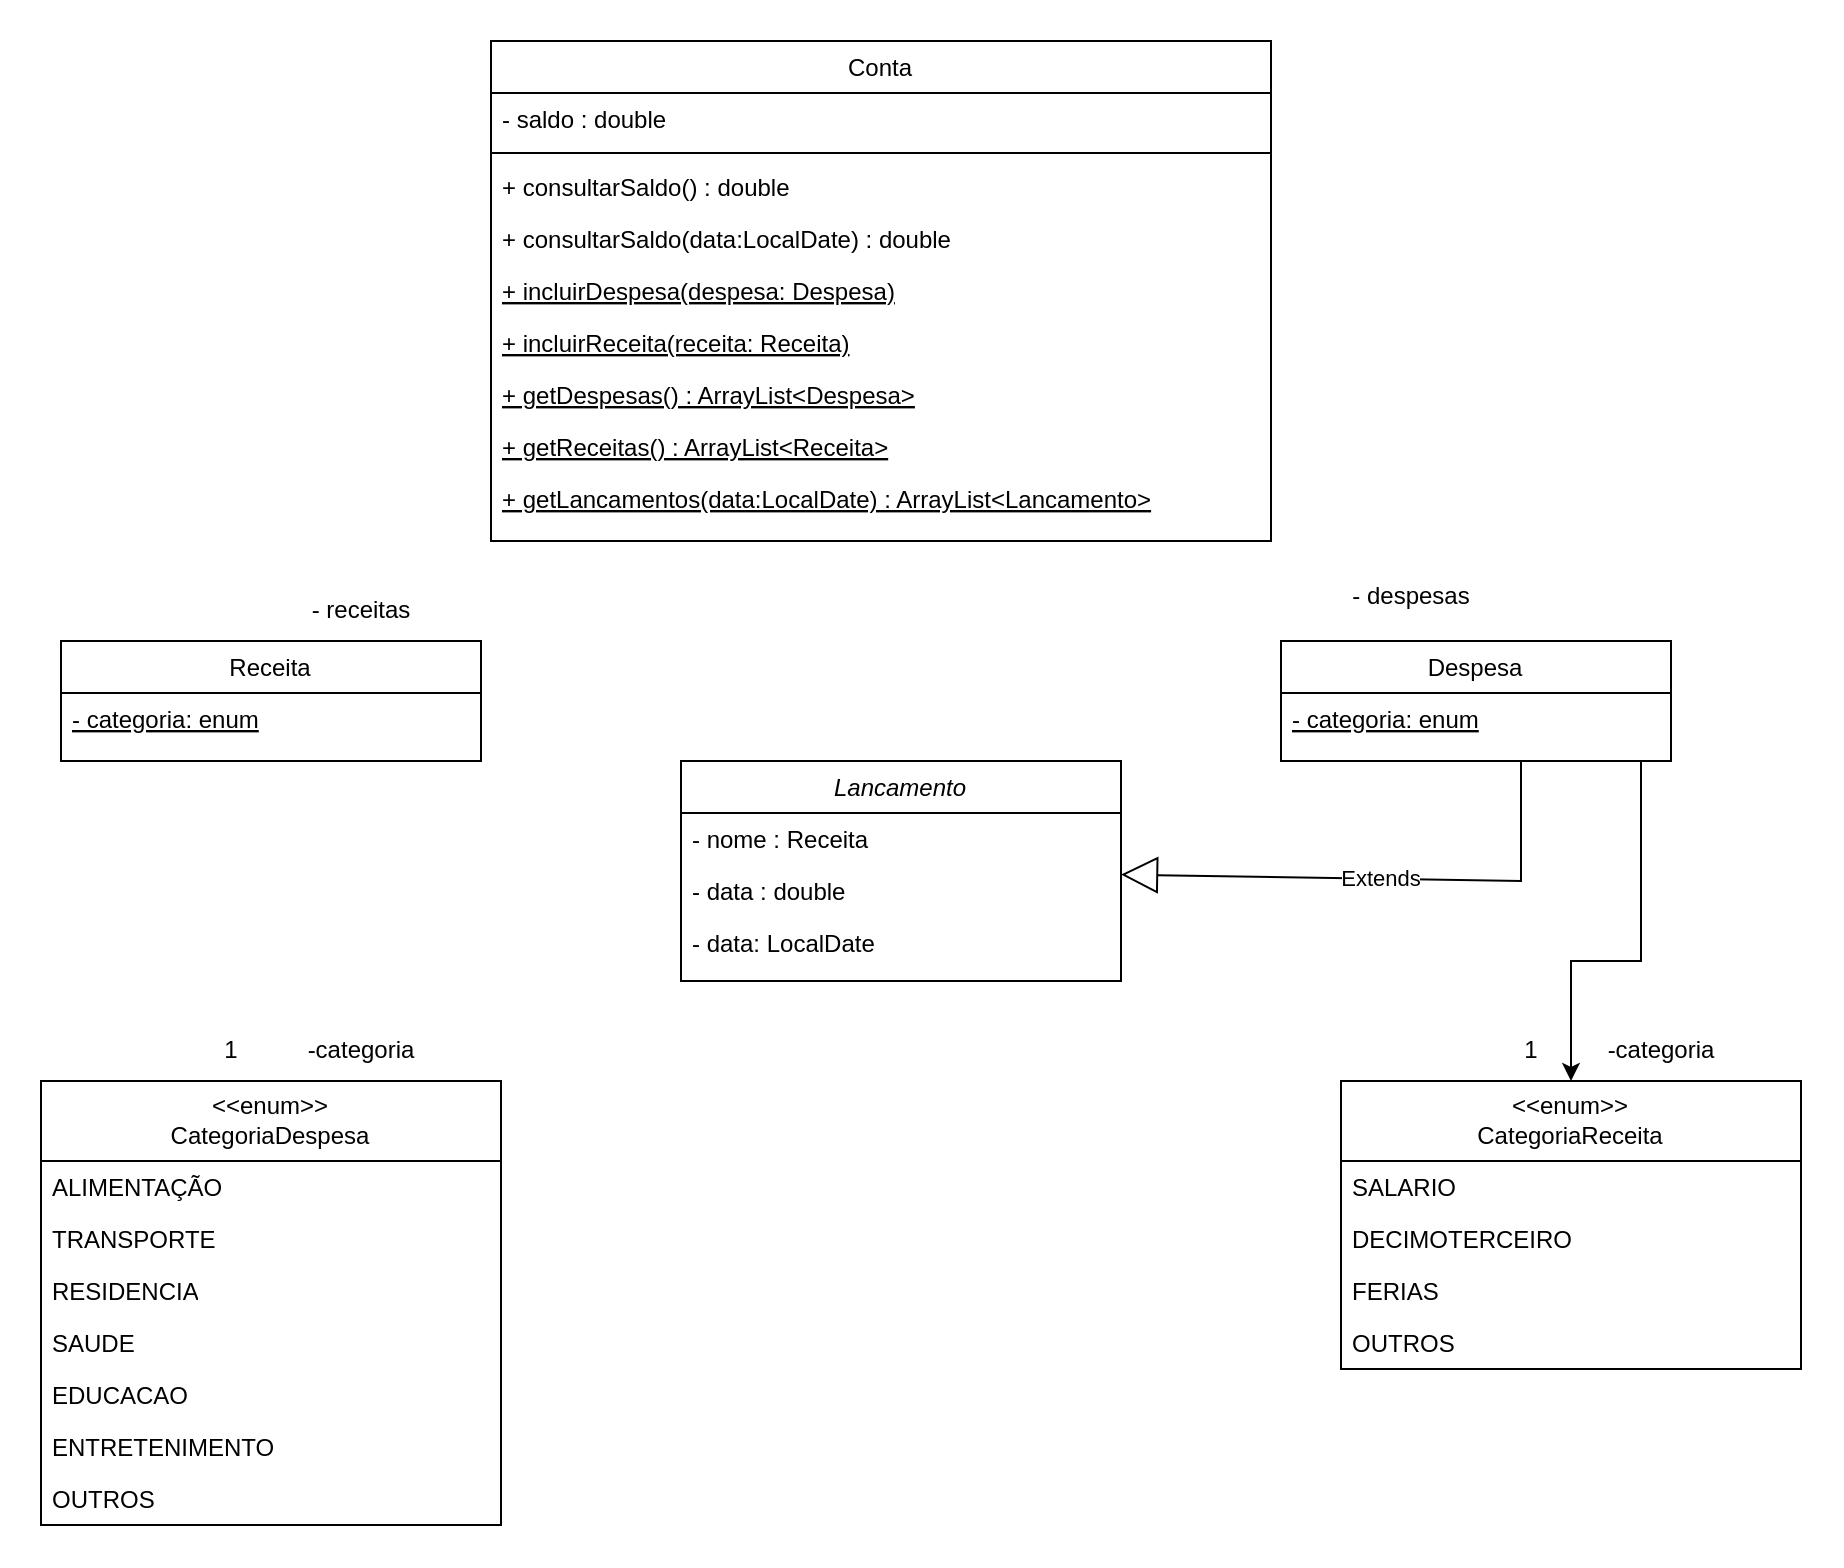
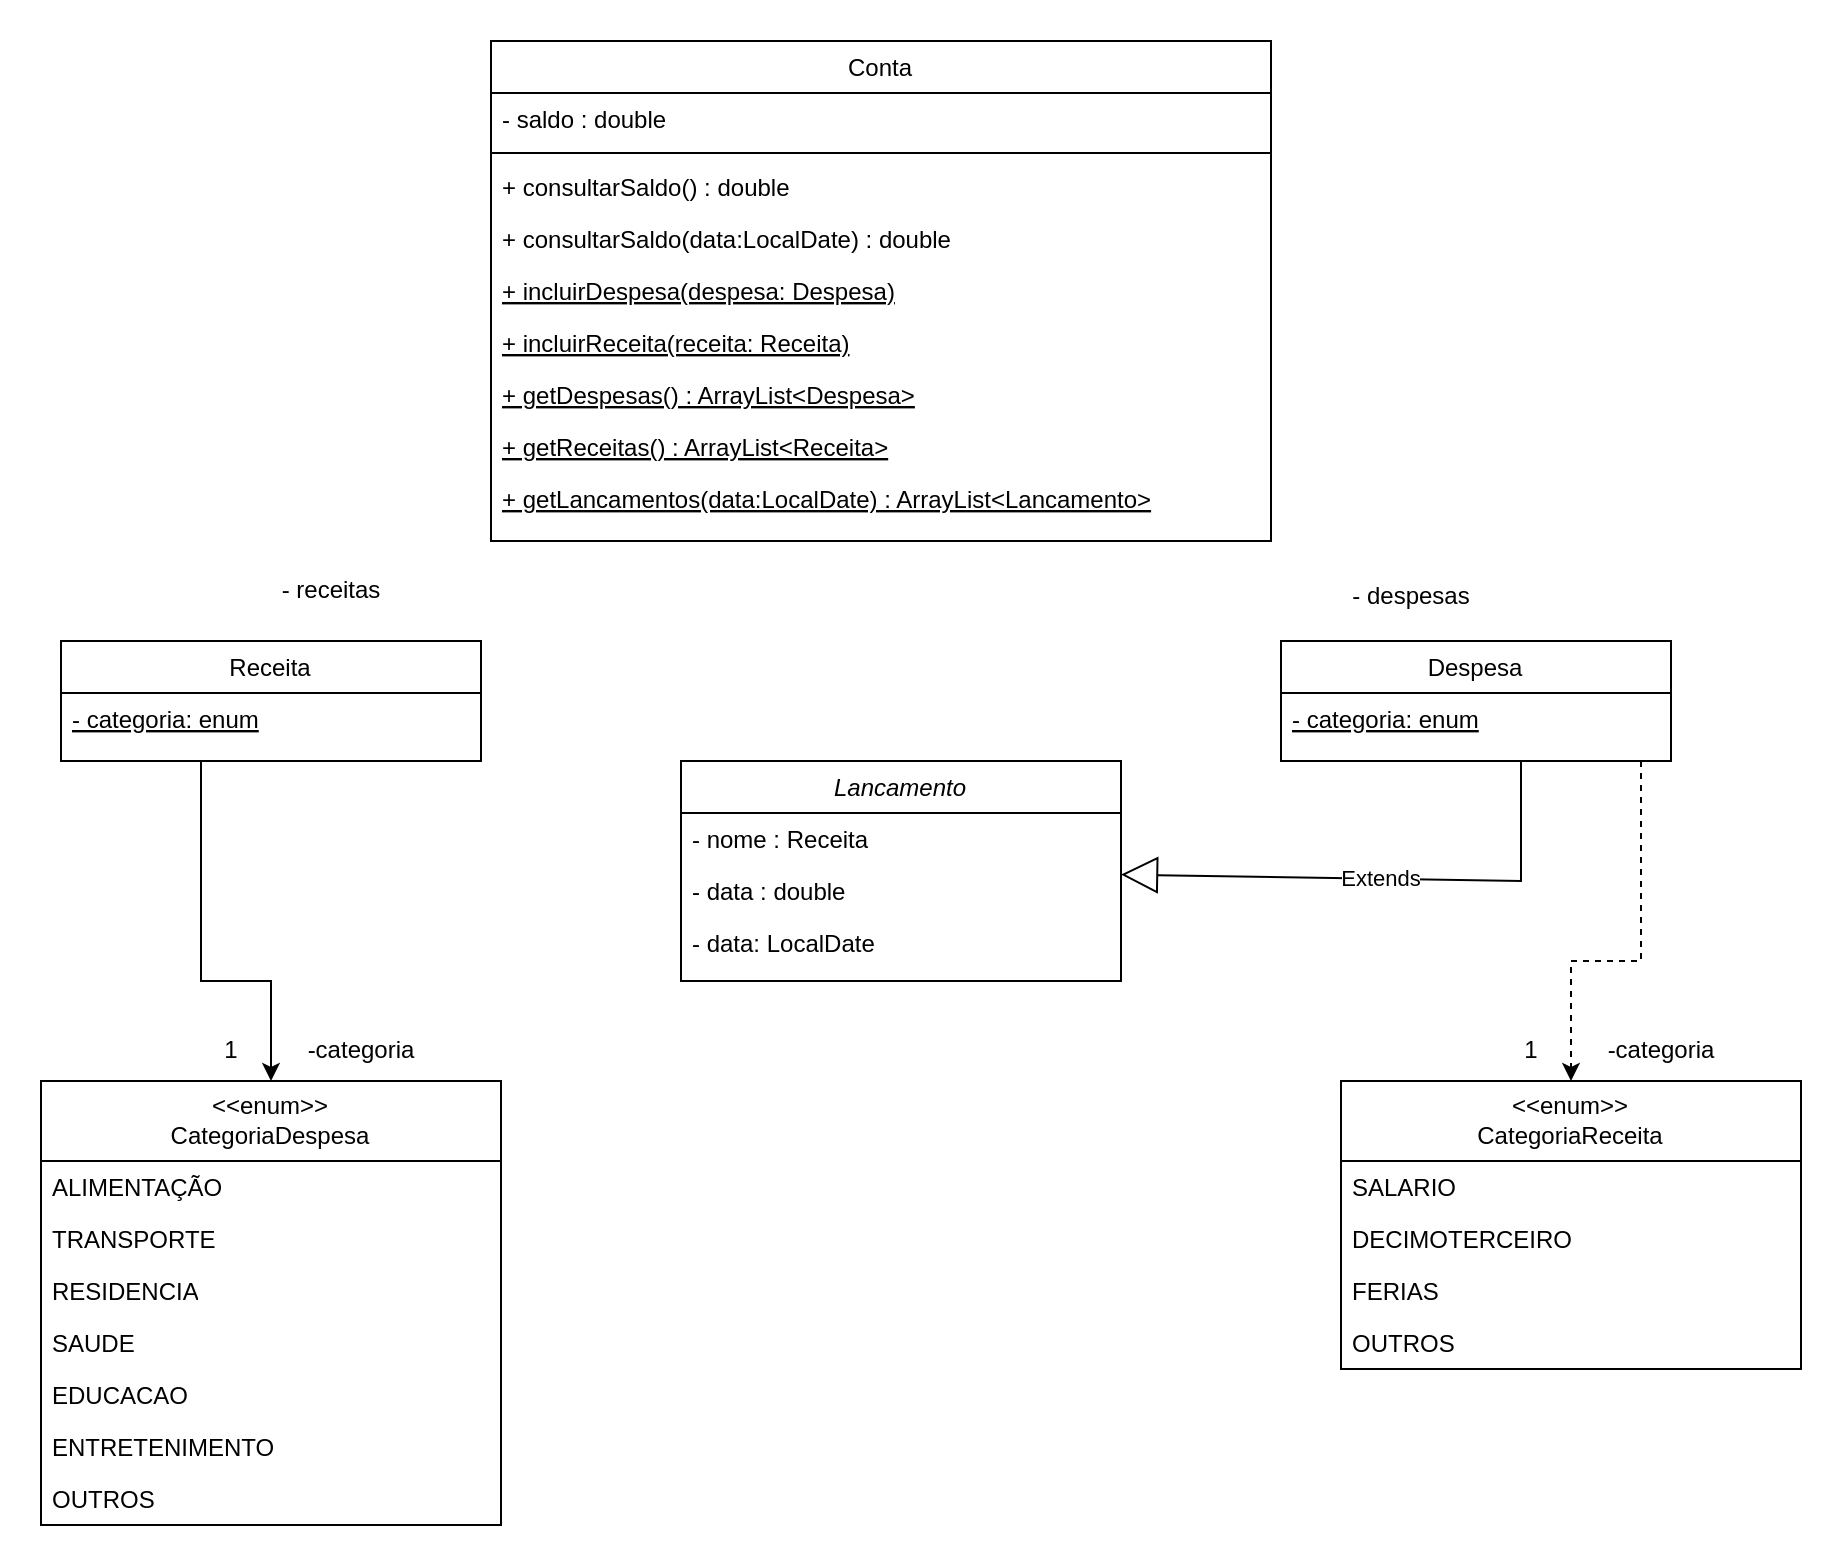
(361, 611) -> (331, 591)
(1641, 949) -> (1641, 949)
none -> (201, 951)
